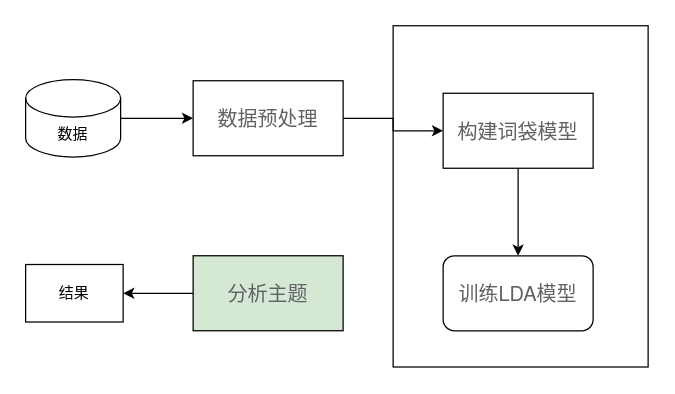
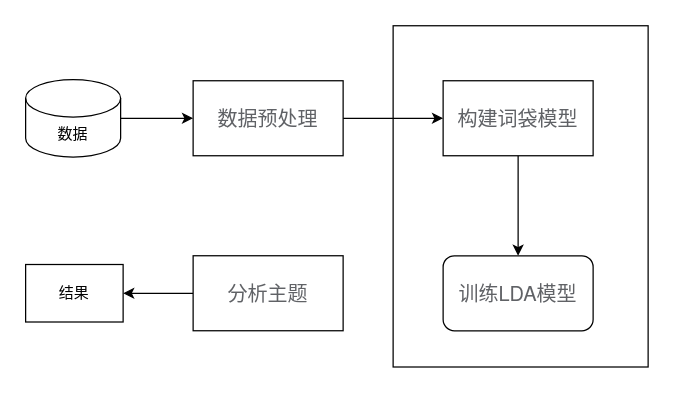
(518, 131) -> (518, 118)
(268, 293) -> (268, 293)
